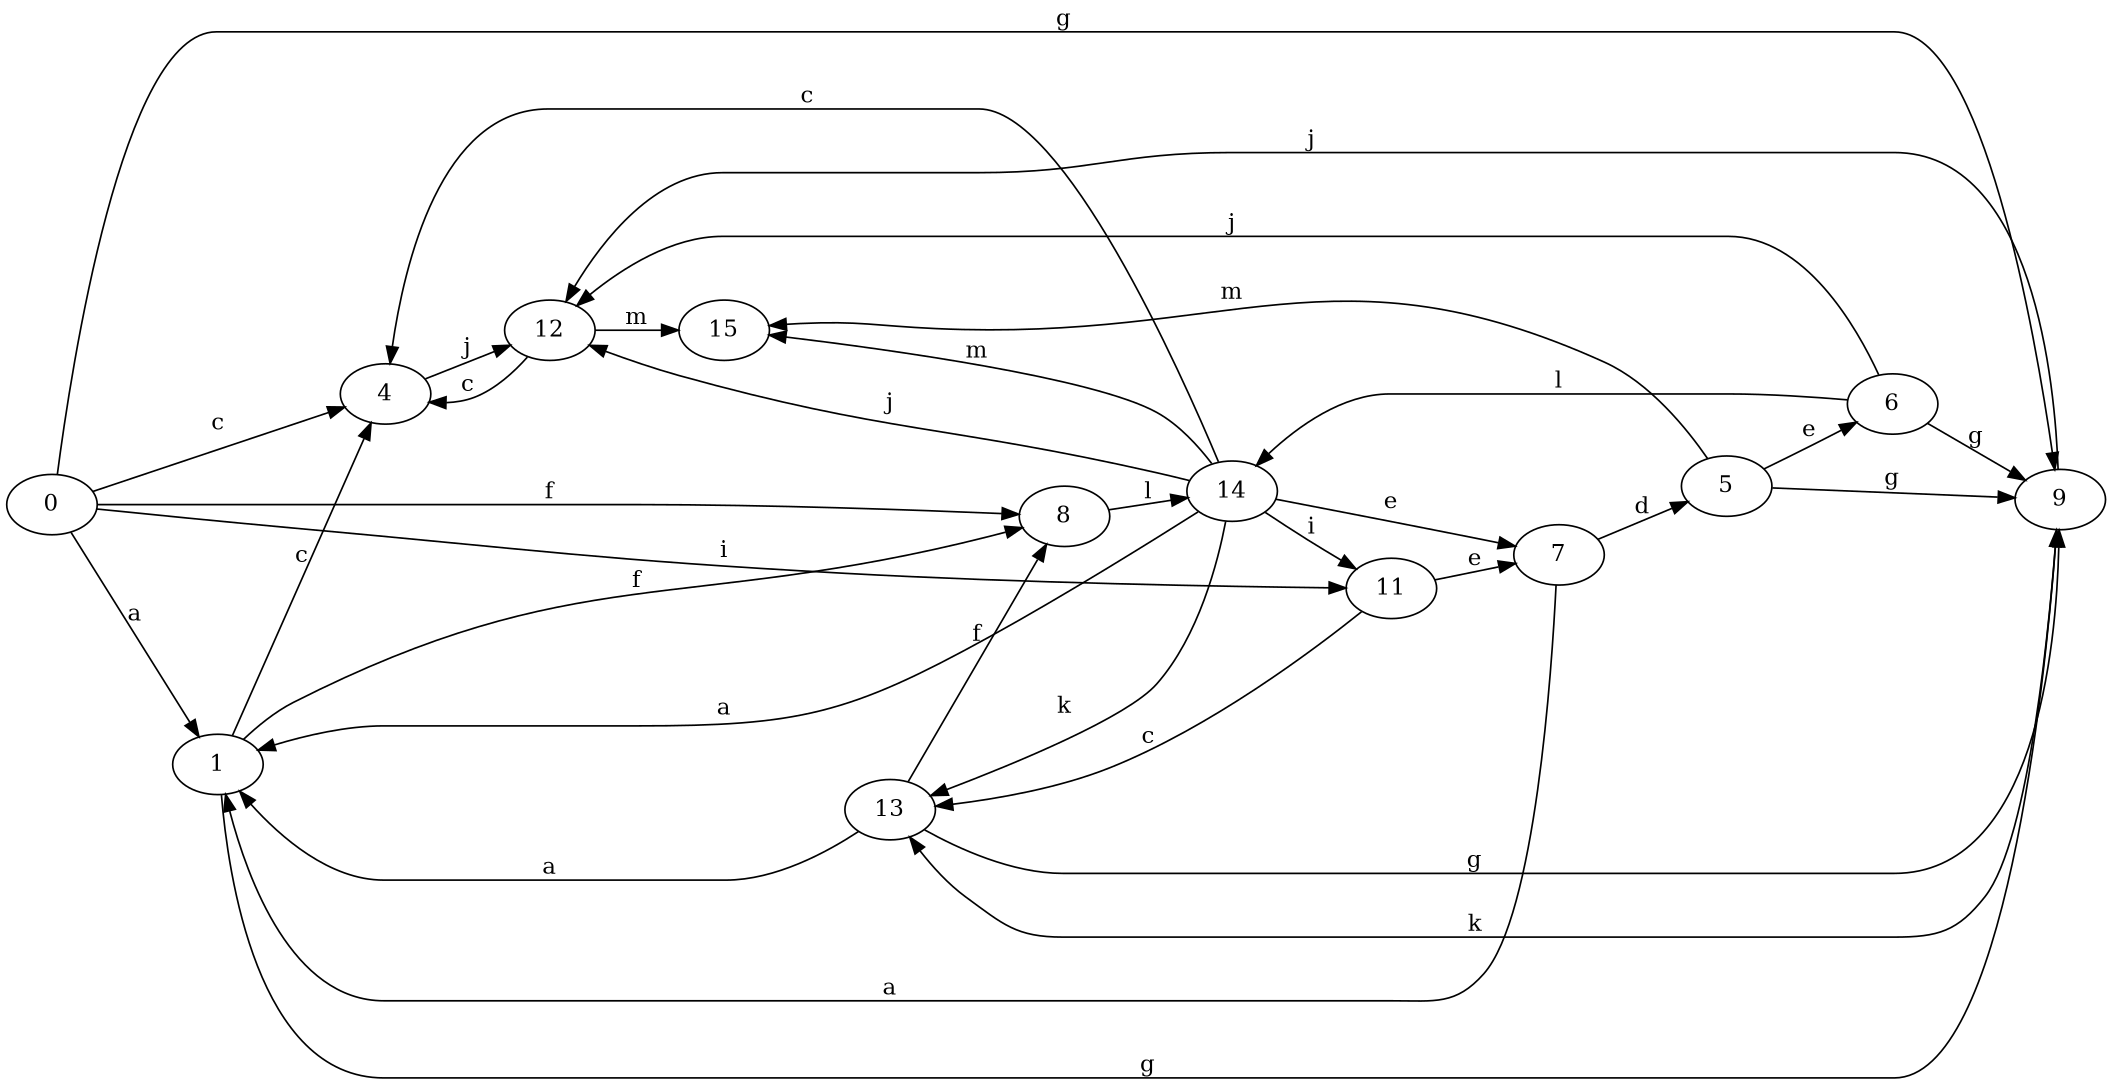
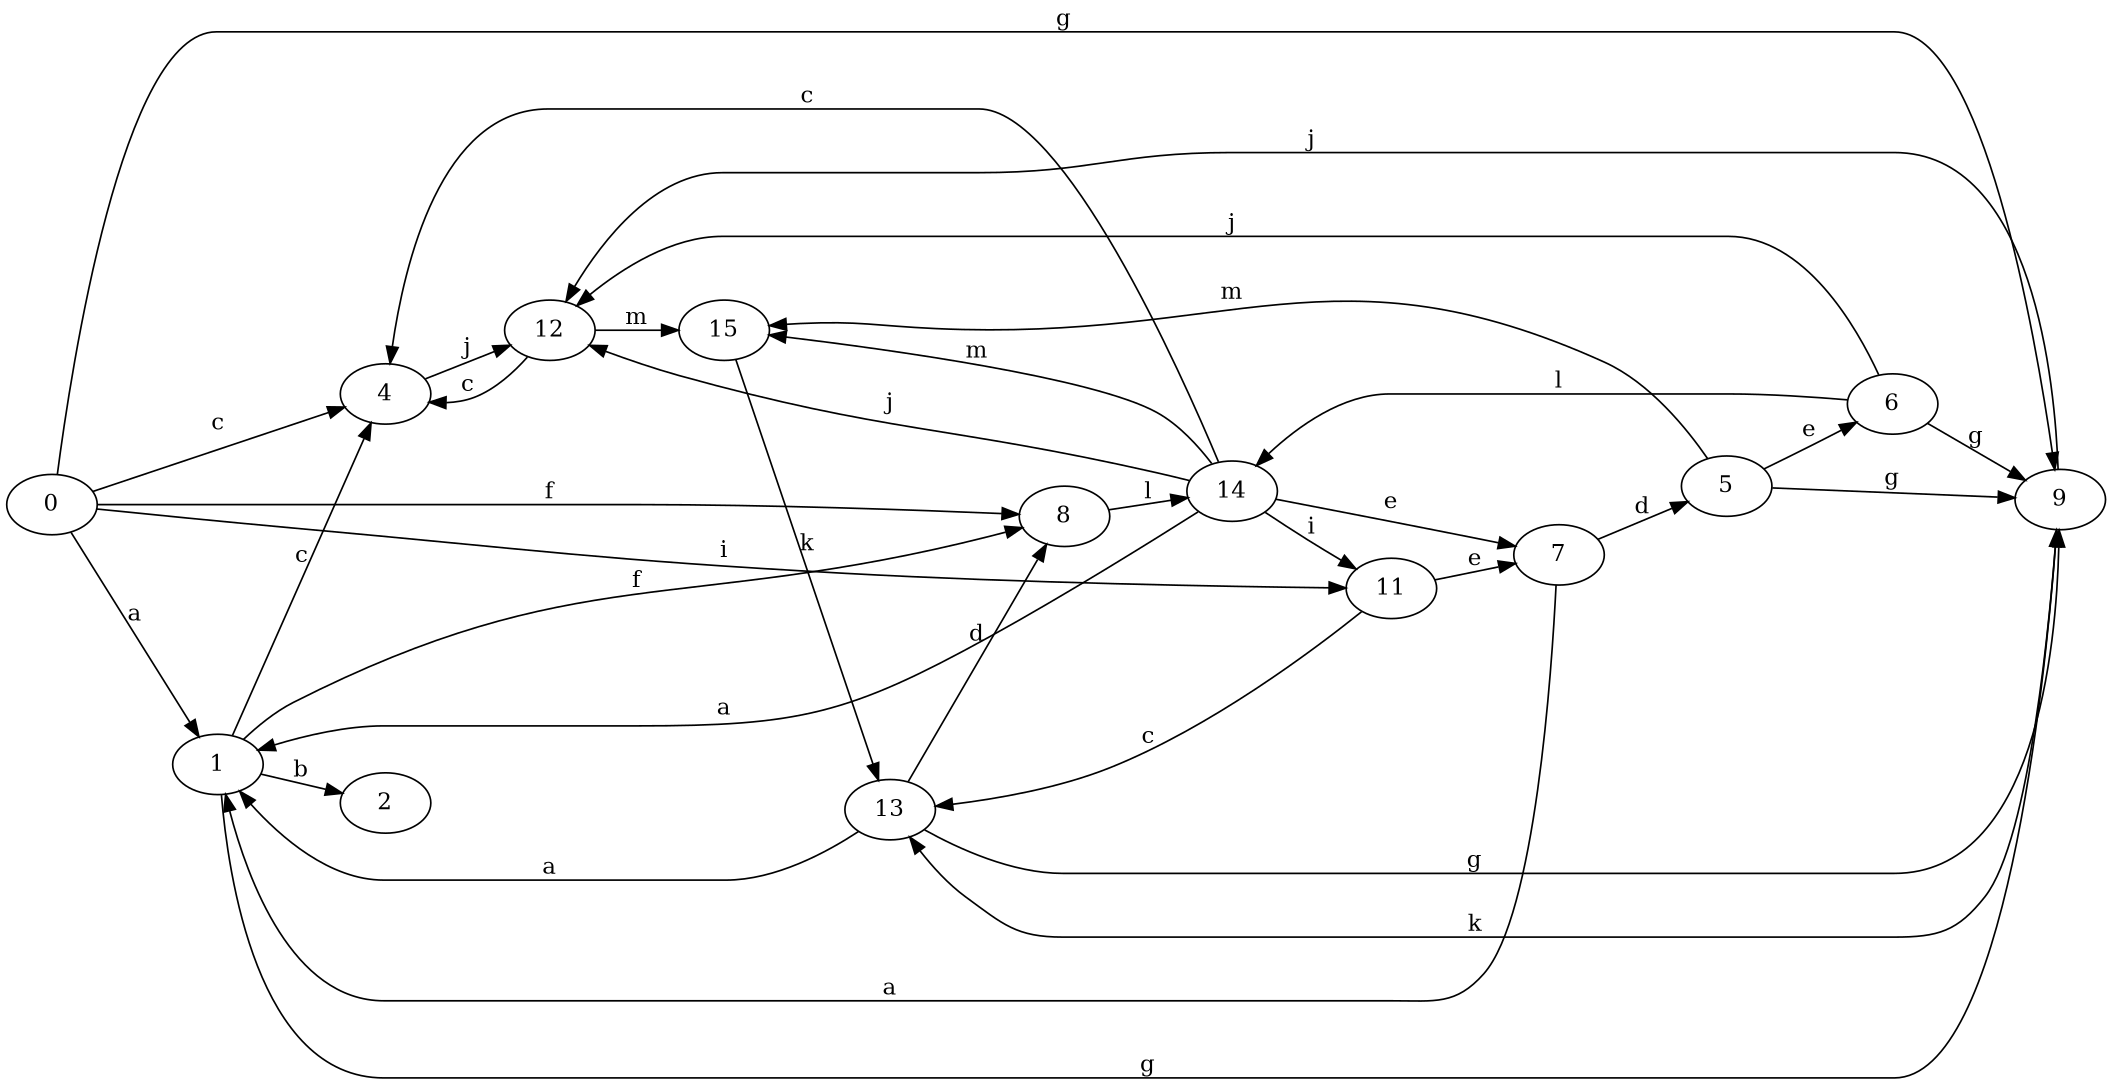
(977, 635) -> (977, 635)
(1134, 702) -> (801, 552)
none -> (386, 803)
